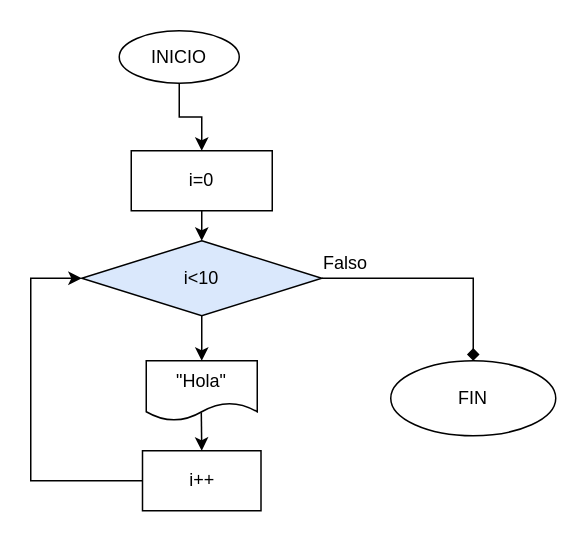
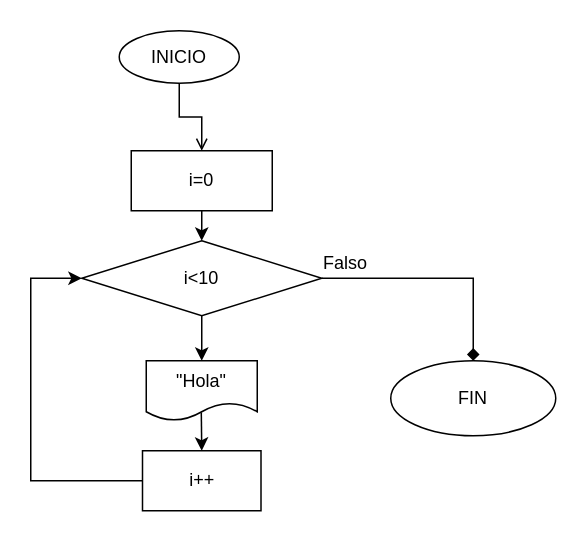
(202, 139) -> (202, 141)
(202, 278) -> (202, 278)
